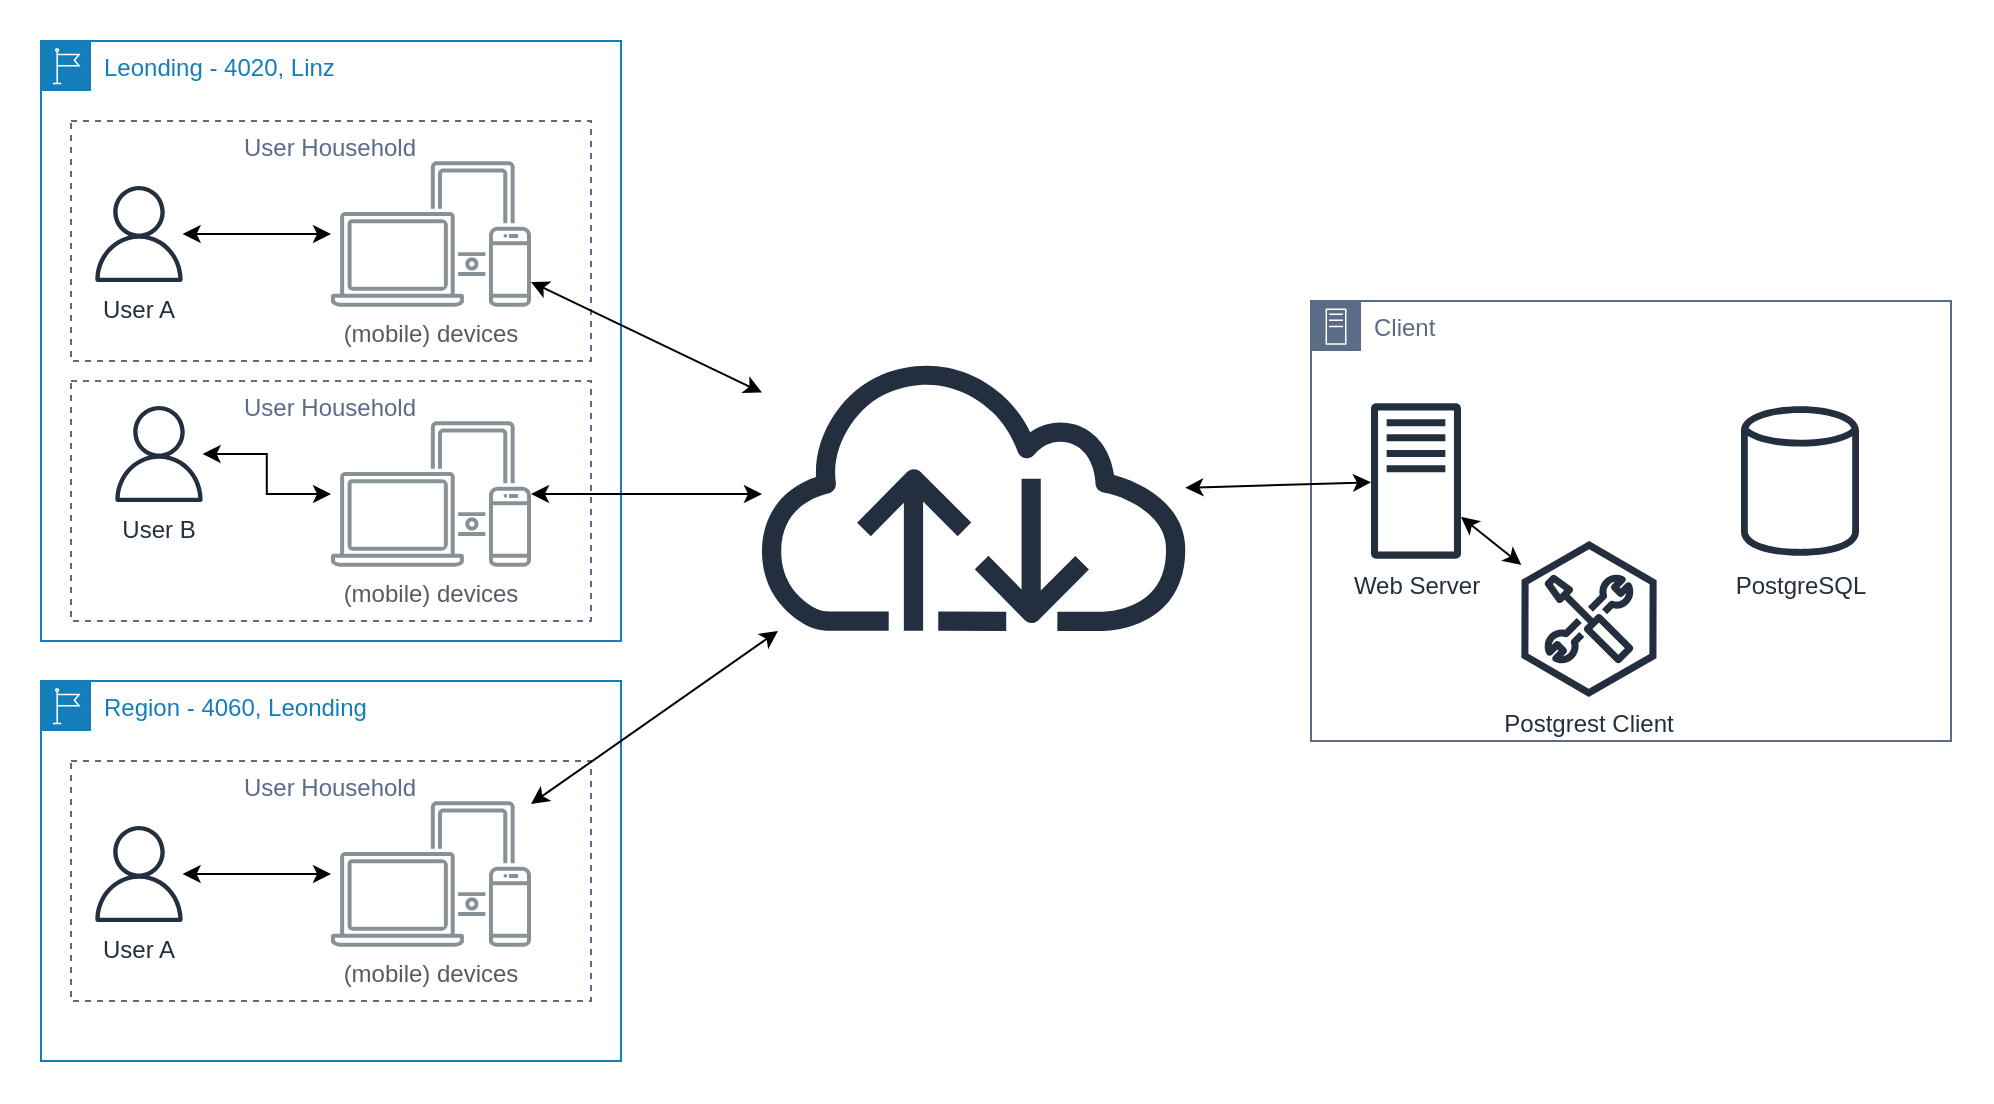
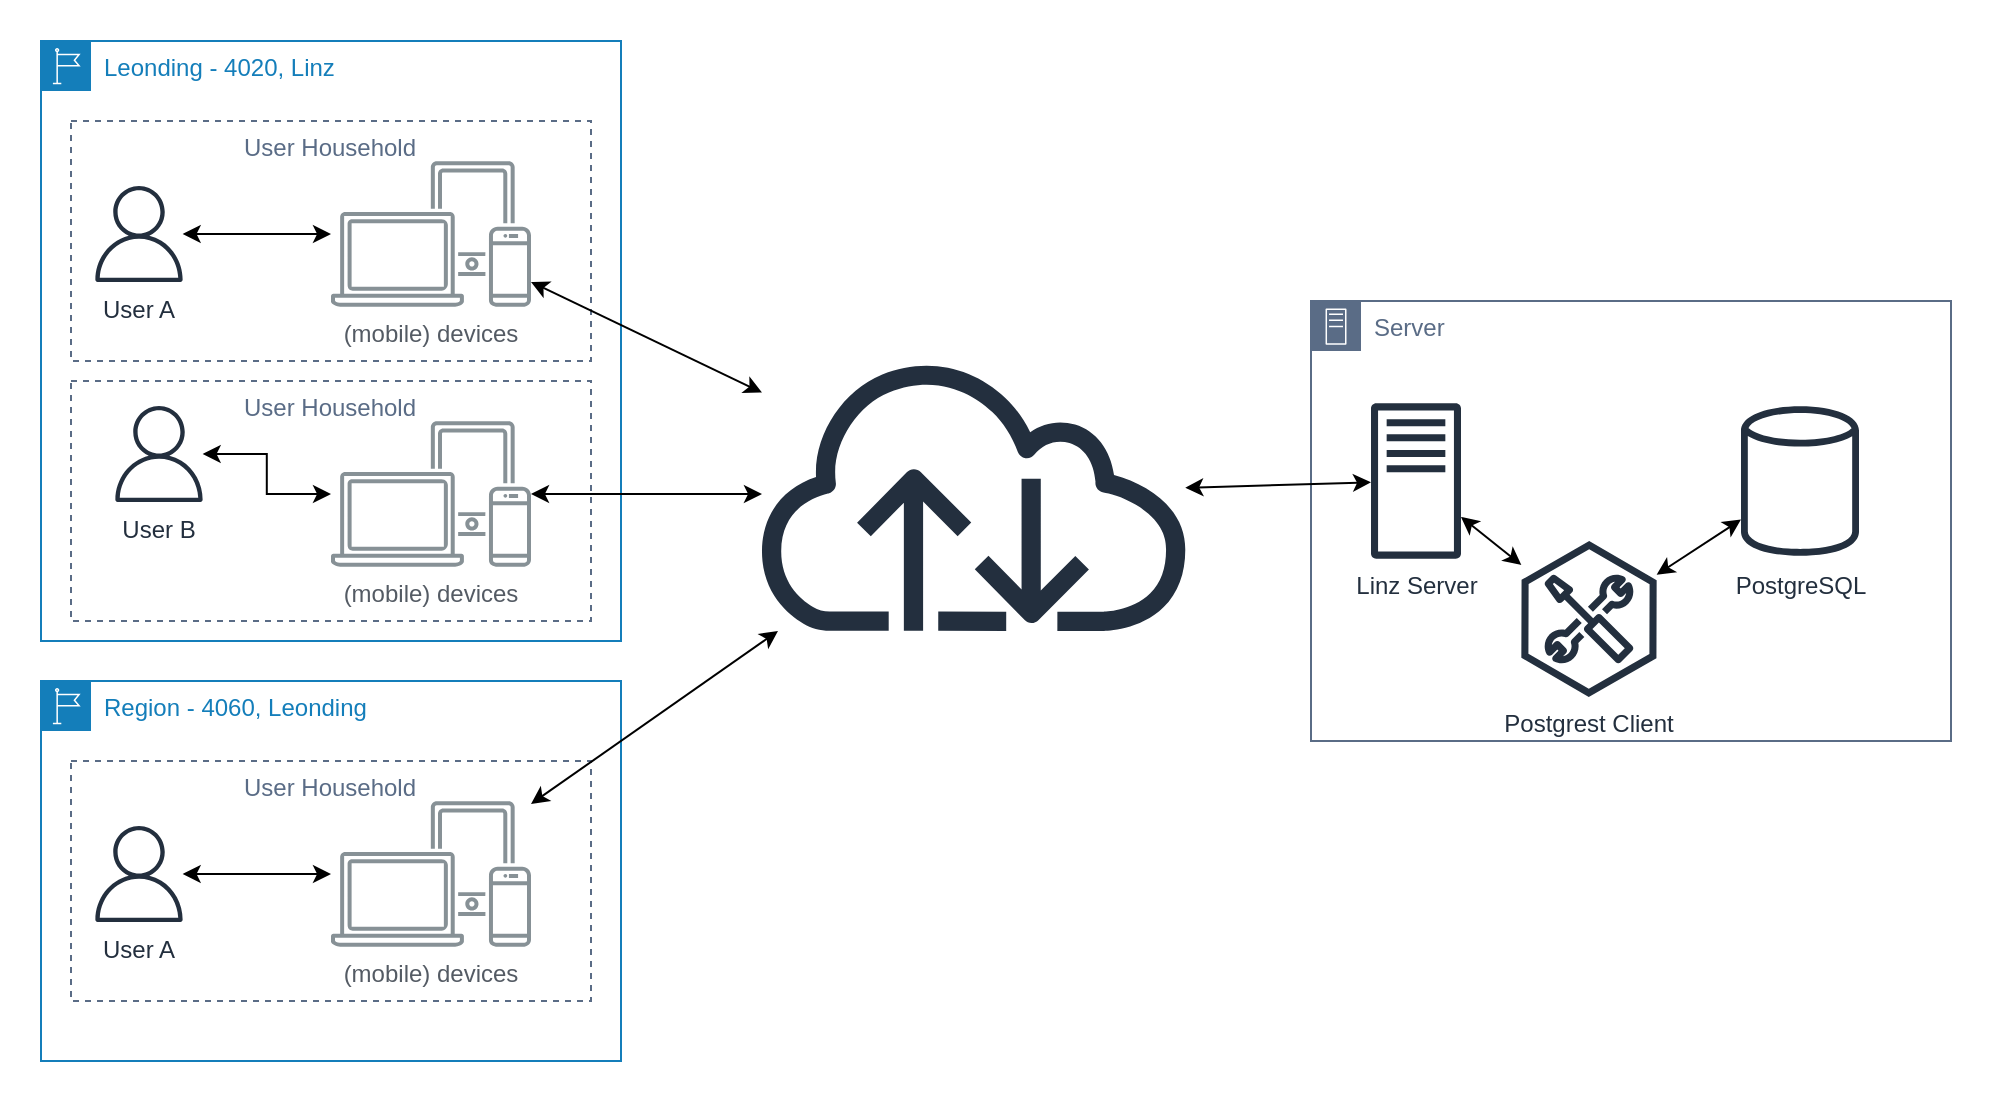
(1409, 329) -> (1415, 329)
none -> (1699, 547)
(1418, 587) -> (1418, 587)
